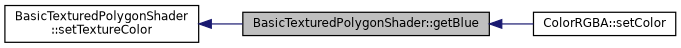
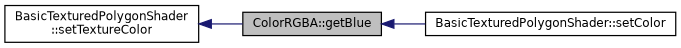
(366, 24) -> (312, 24)
(605, 24) -> (551, 24)
